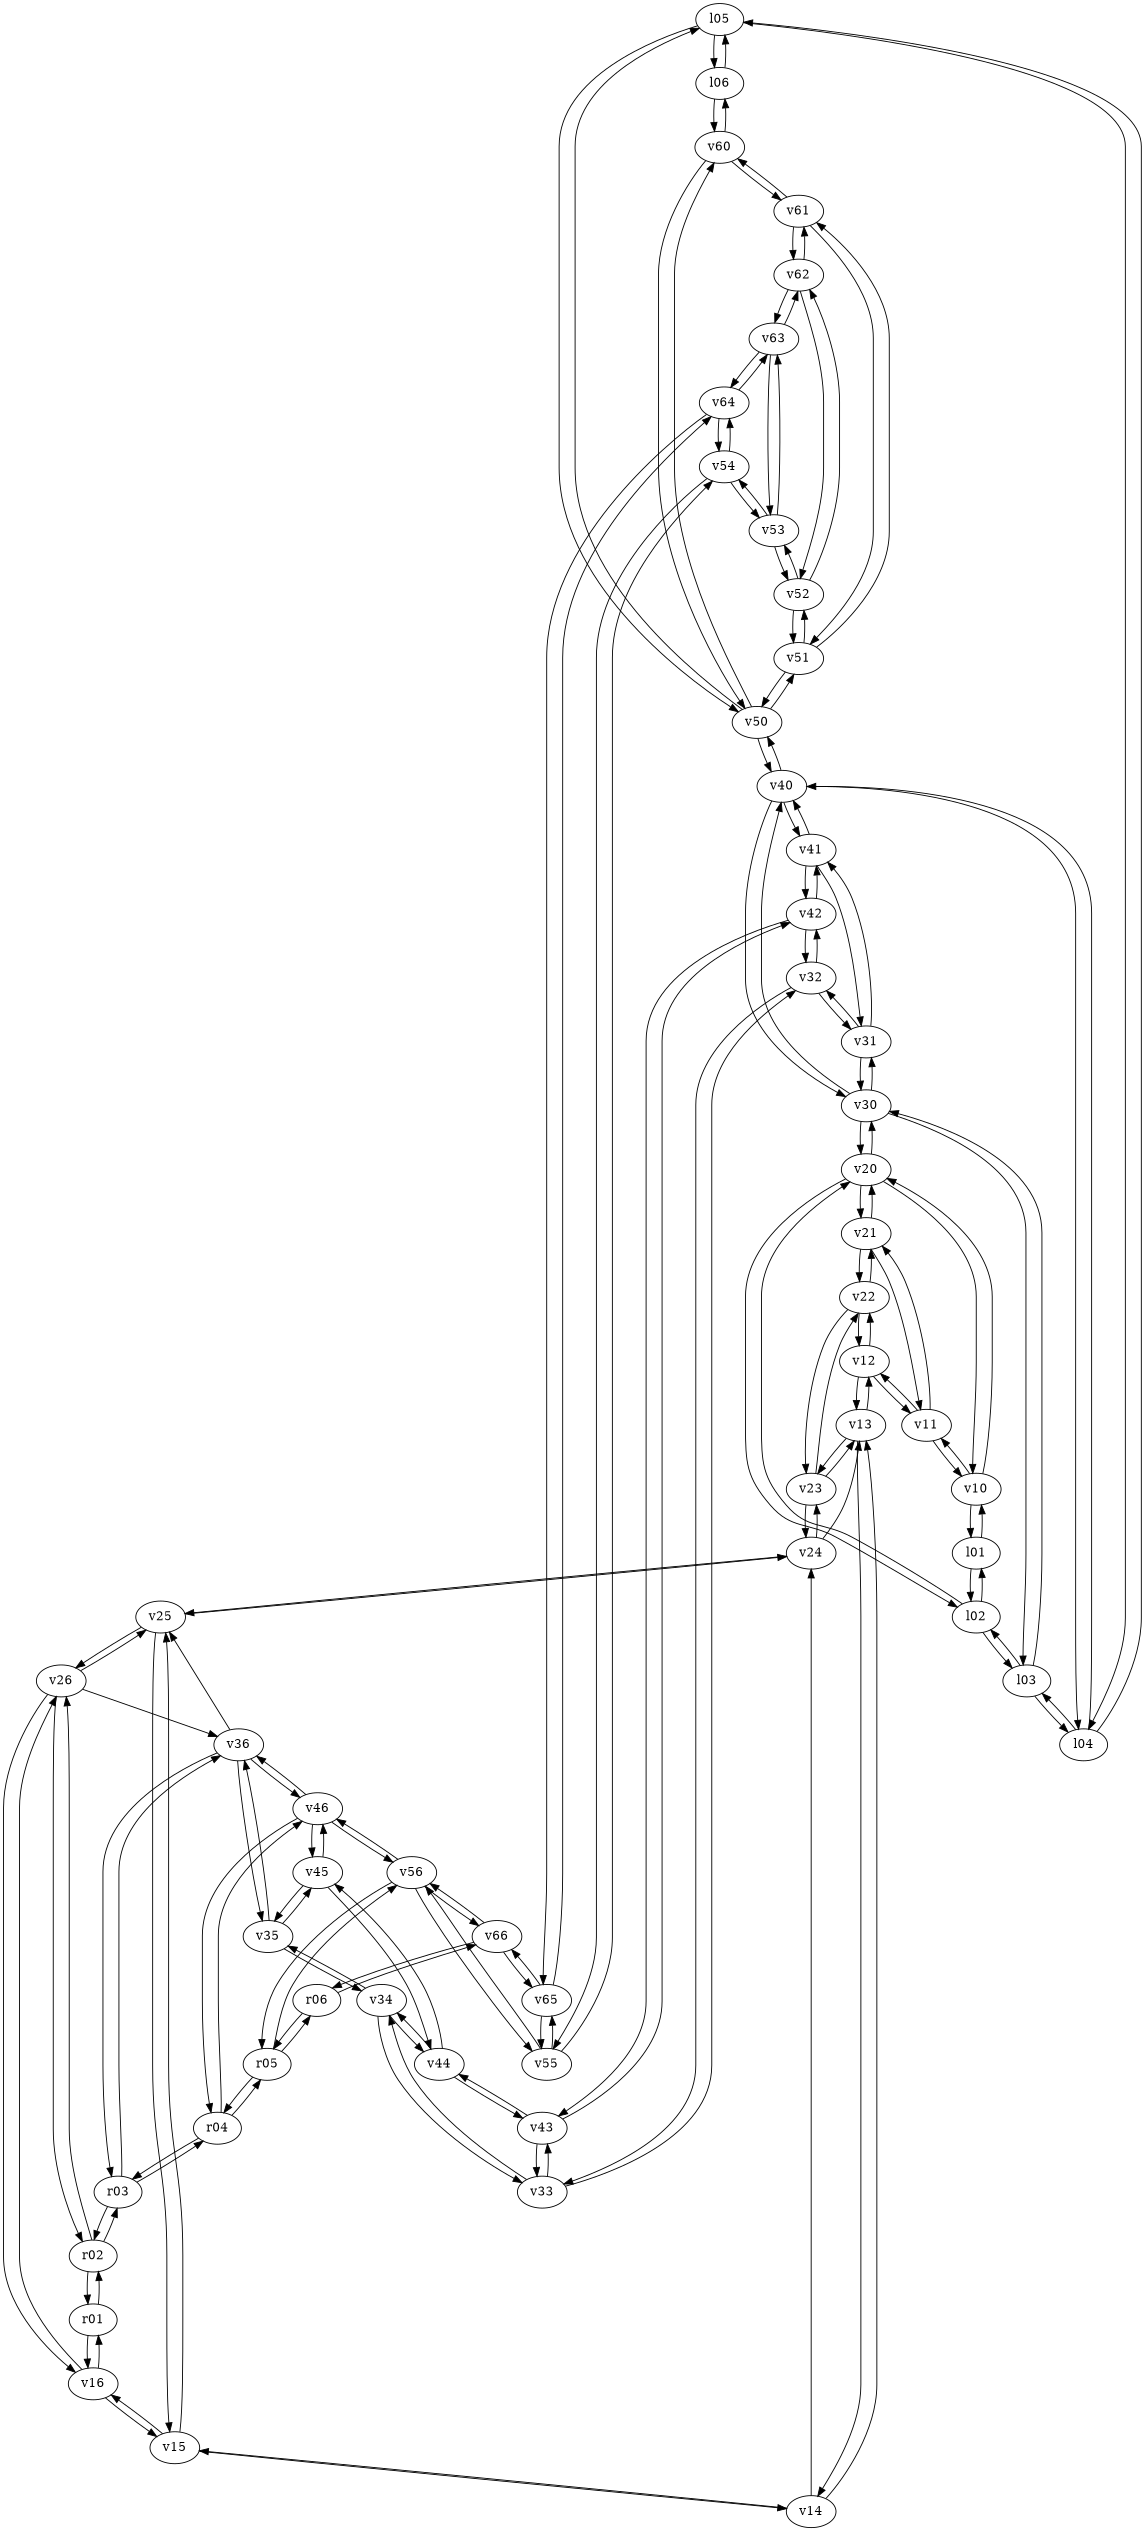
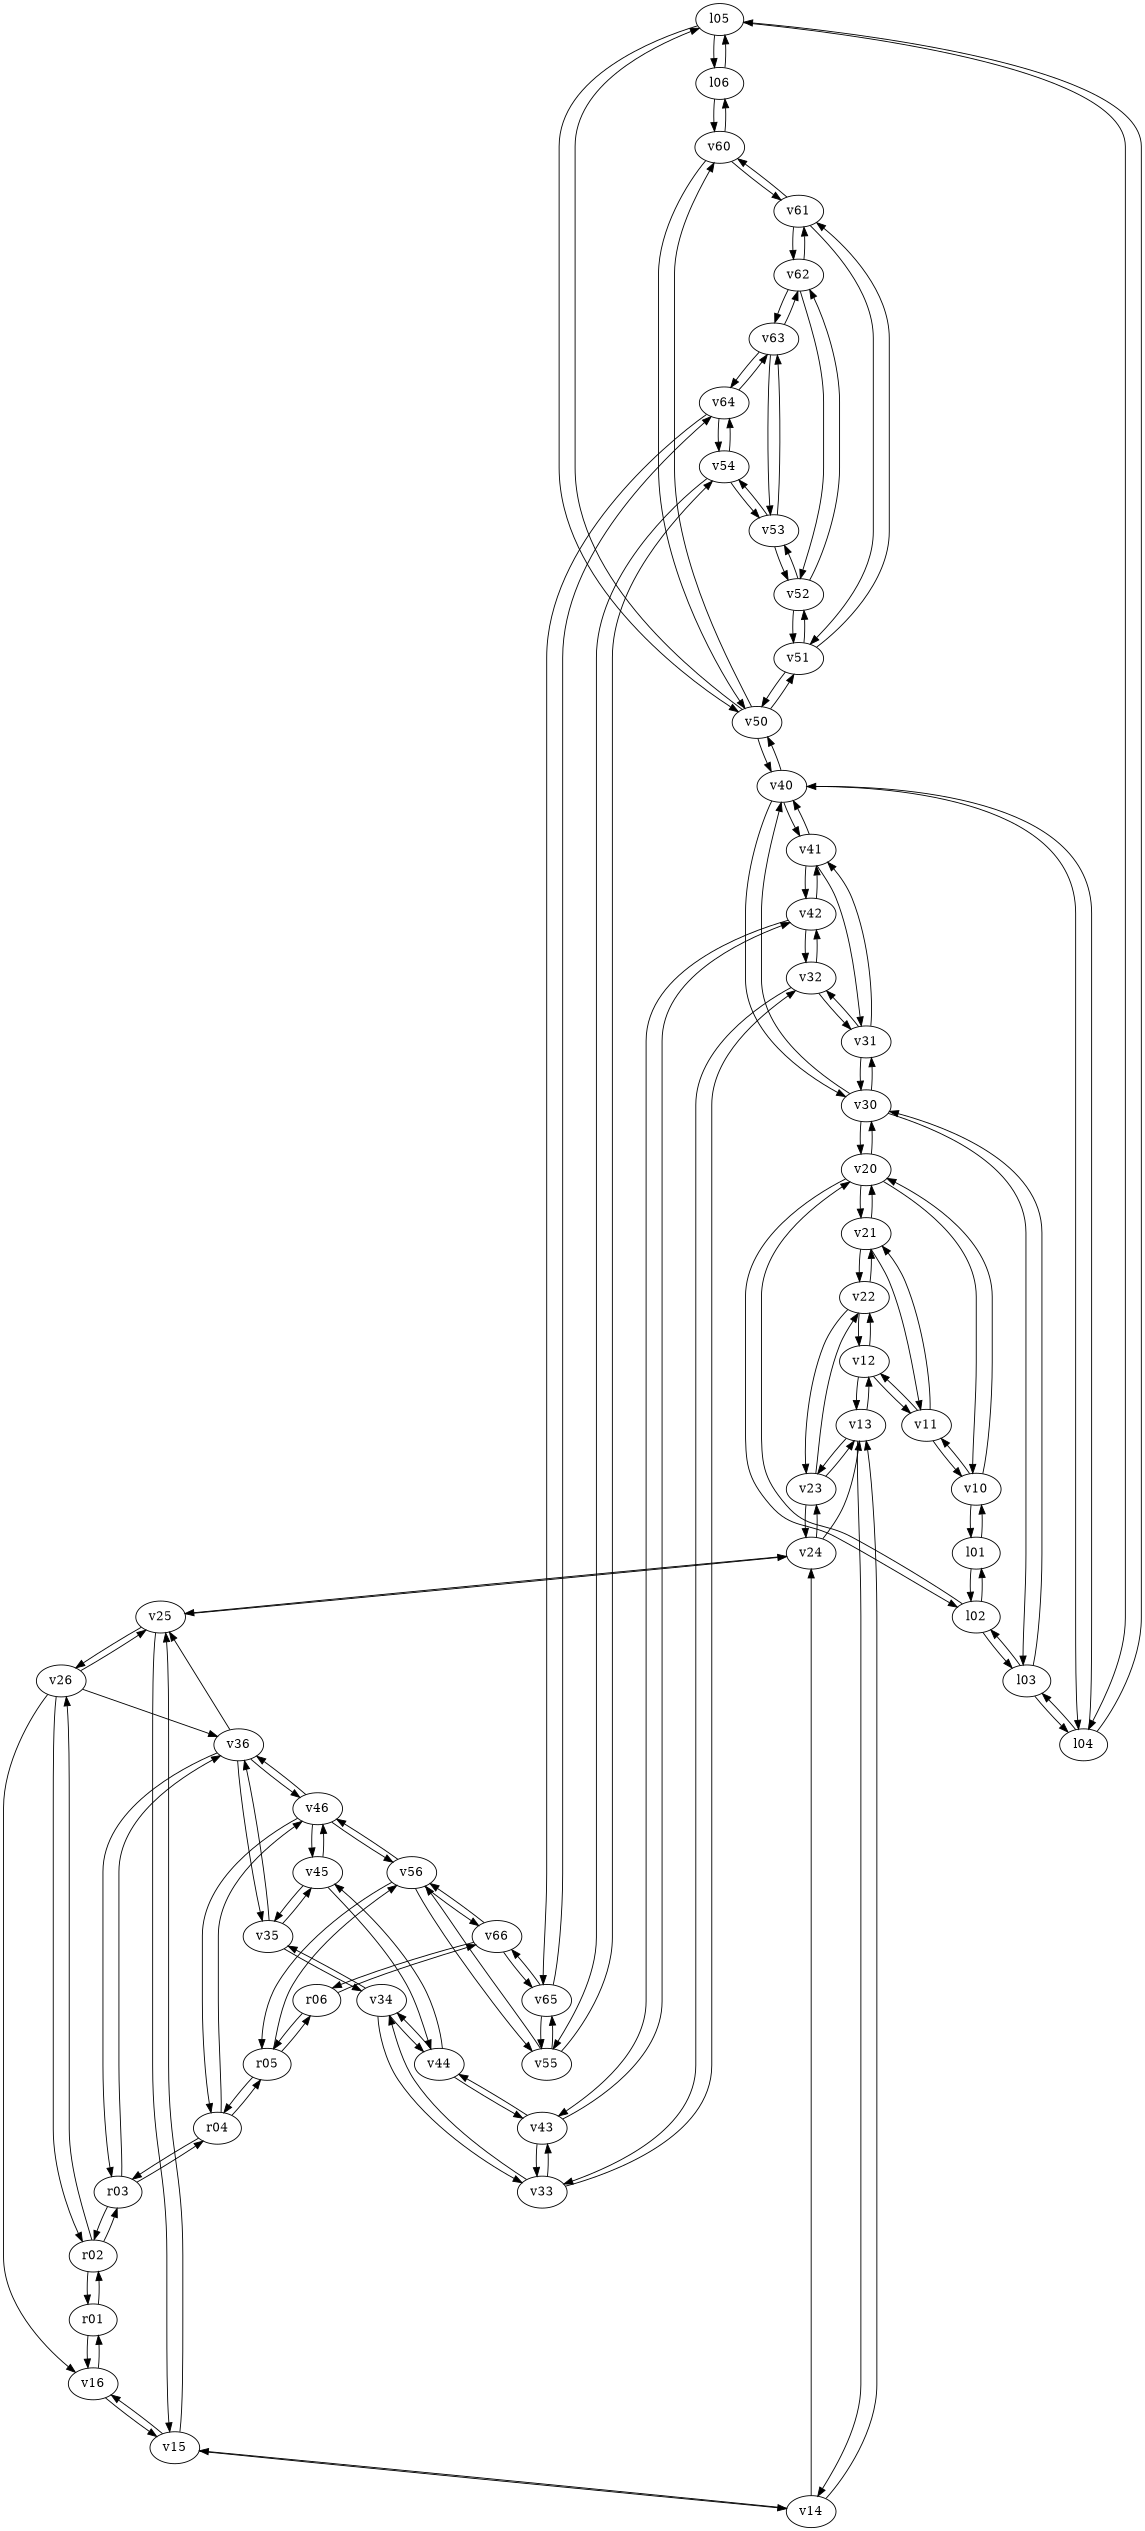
(20, 2044) -> none
